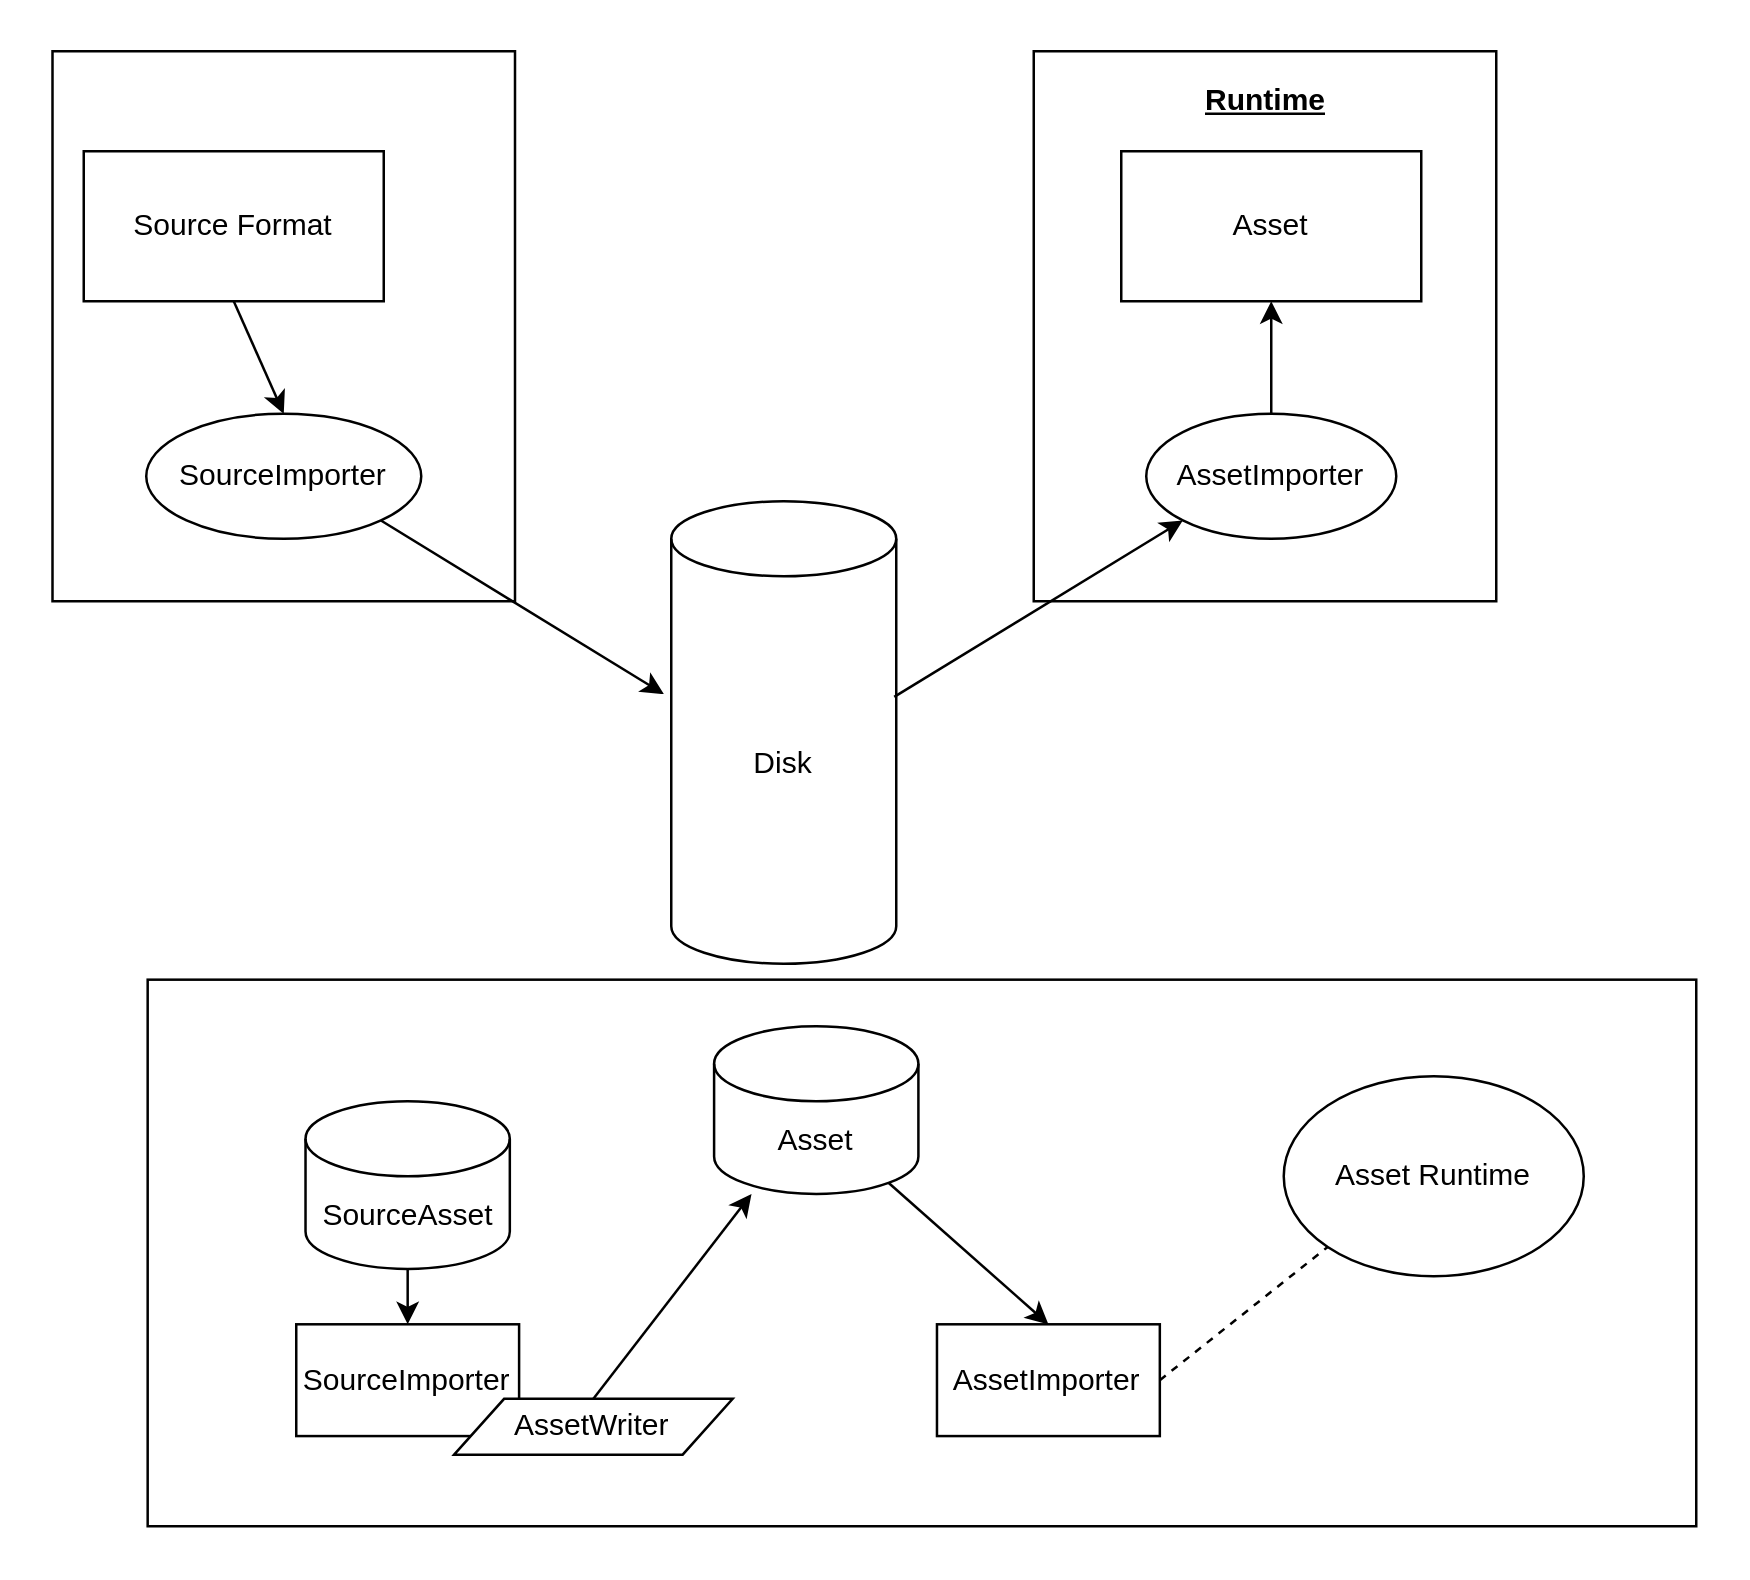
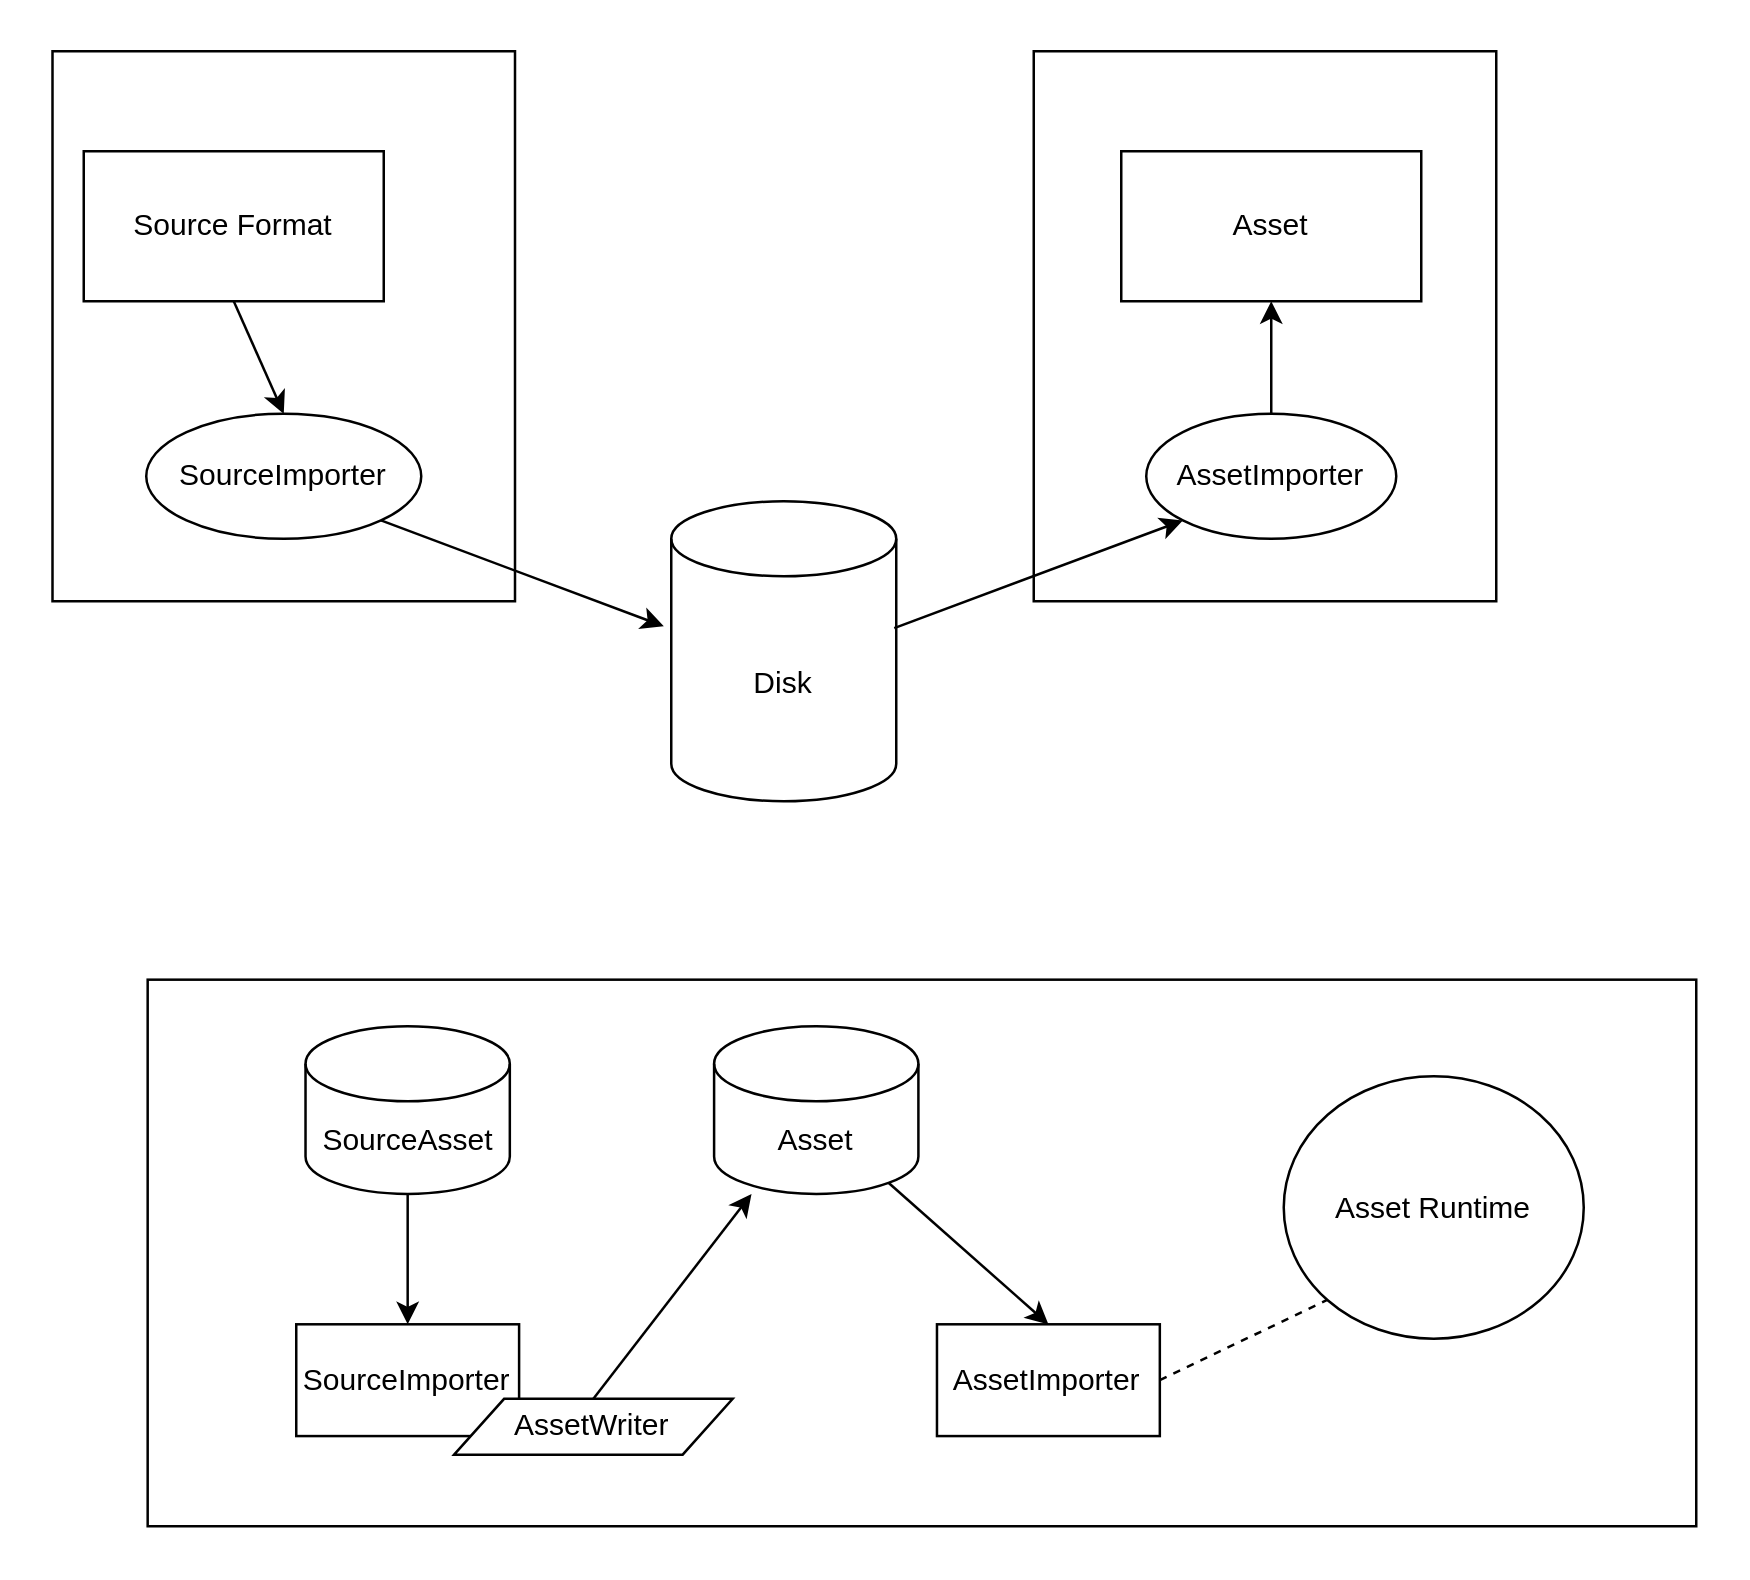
(1265, 101) -> none
(784, 733) -> (784, 651)
(1434, 1176) -> (1434, 1208)
(408, 1185) -> (408, 1110)
